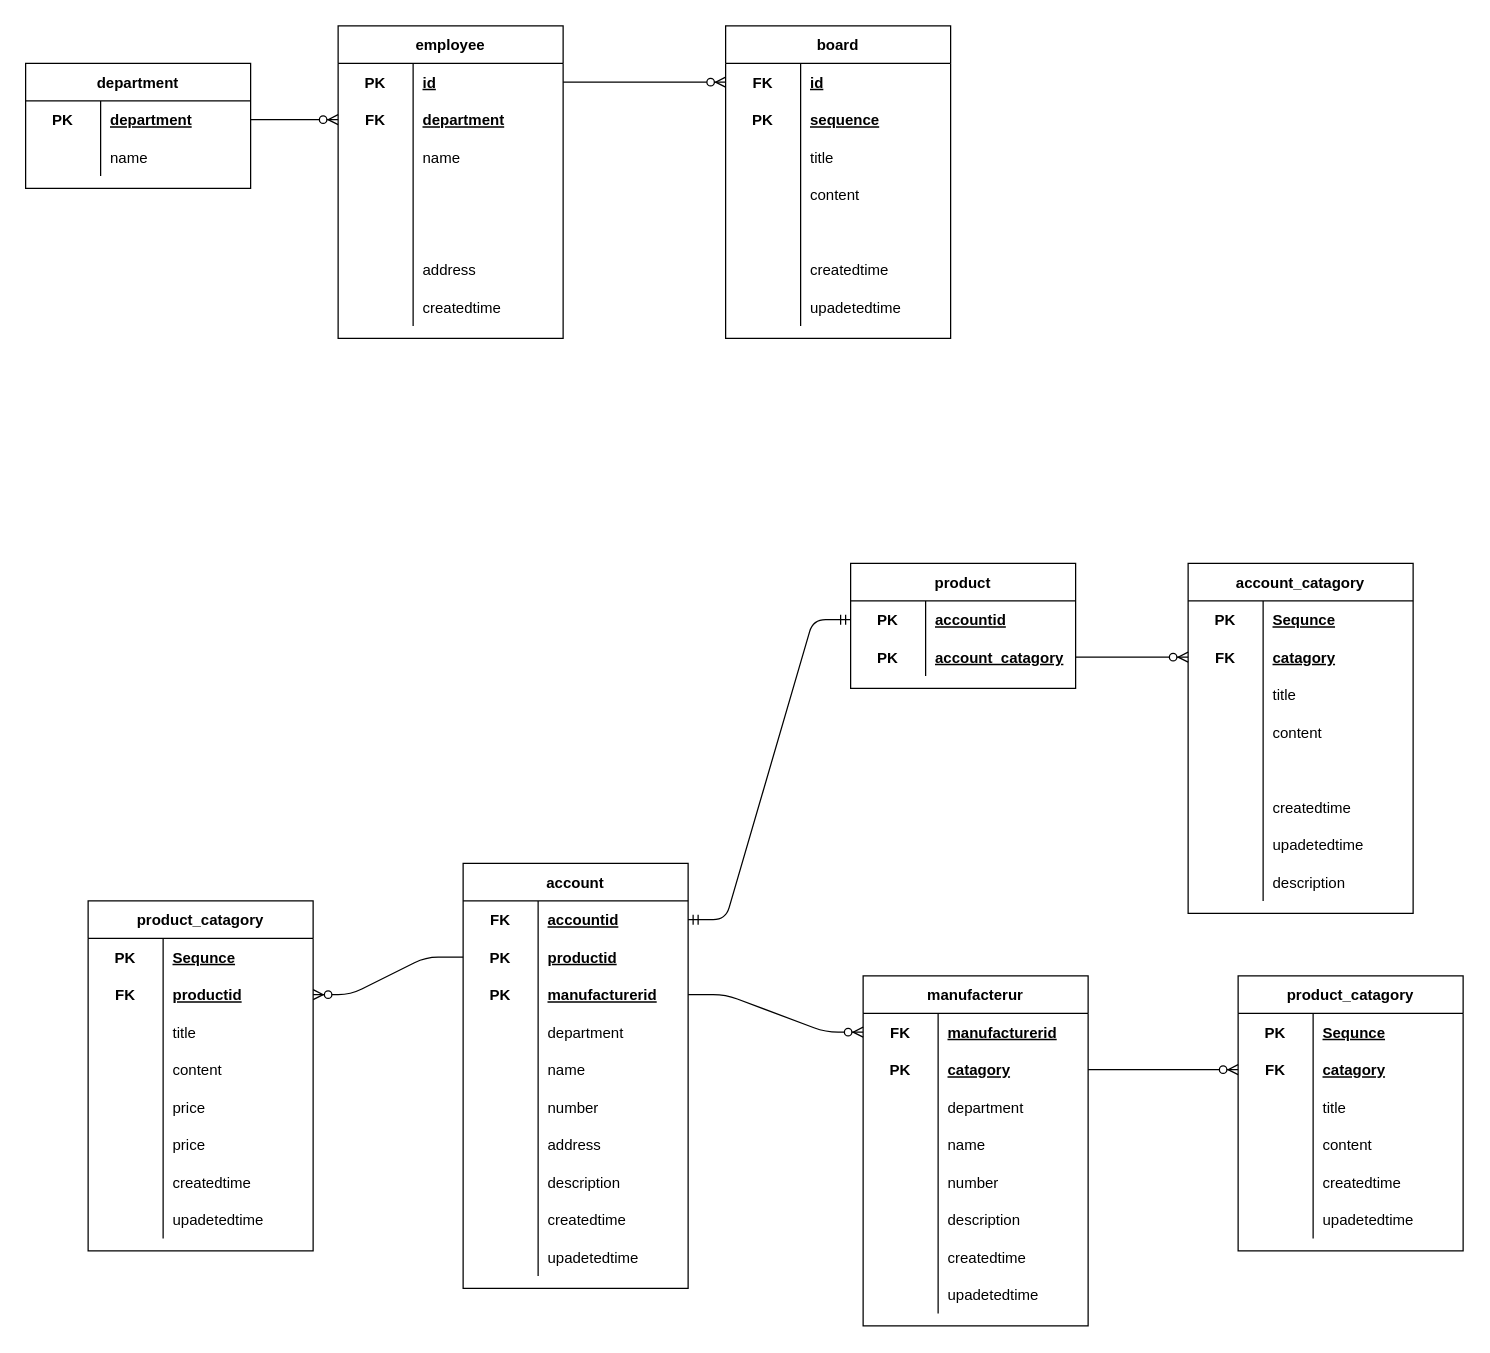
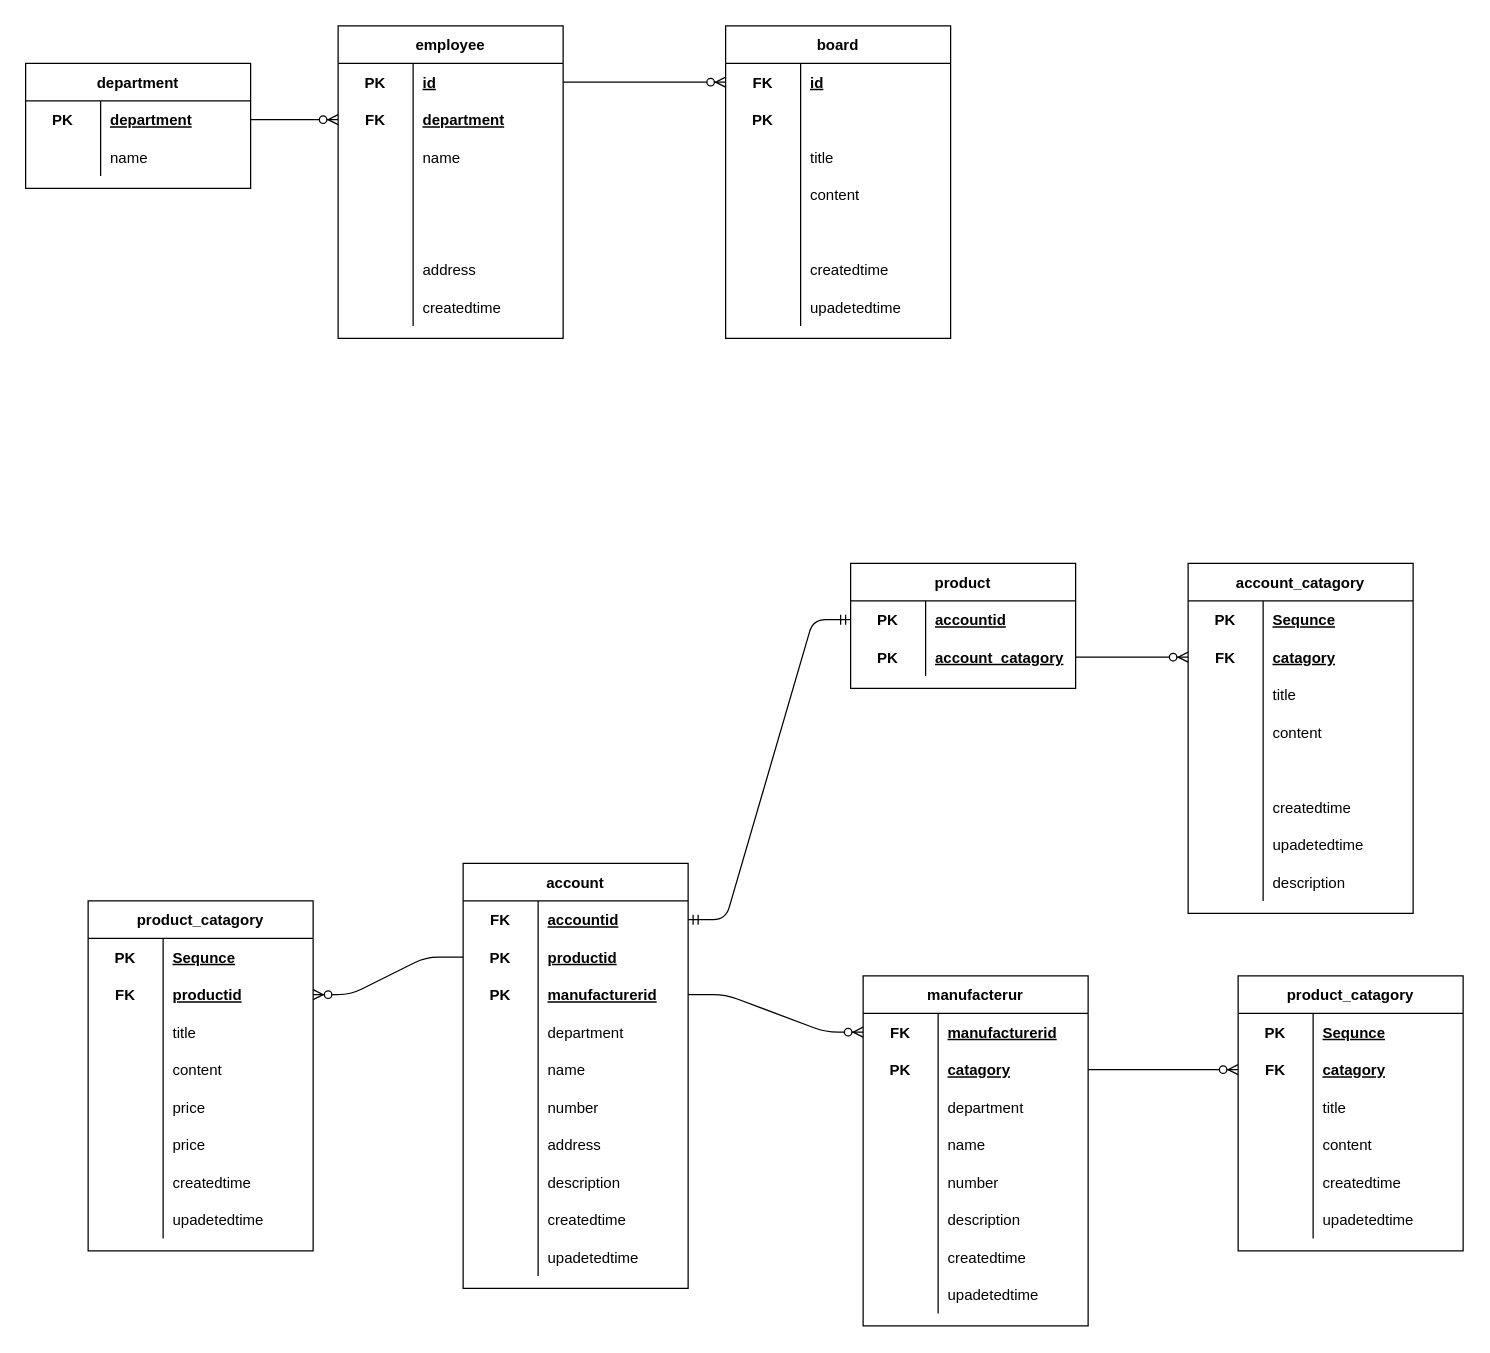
(876, 119) -> none
